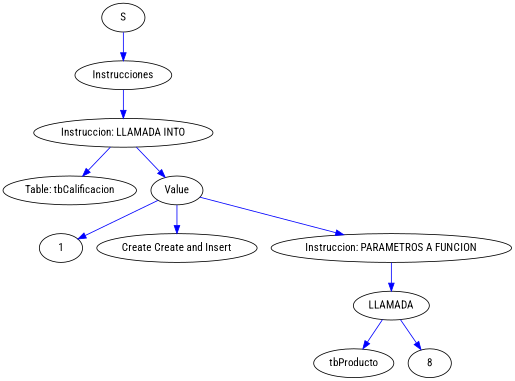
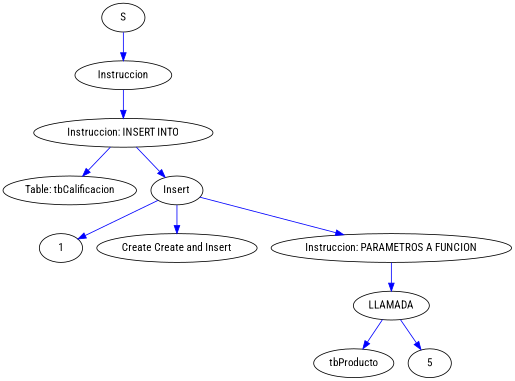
(123, 75) -> (123, 75)
(123, 133) -> (123, 133)
(177, 190) -> (177, 190)
(430, 363) -> (430, 363)
